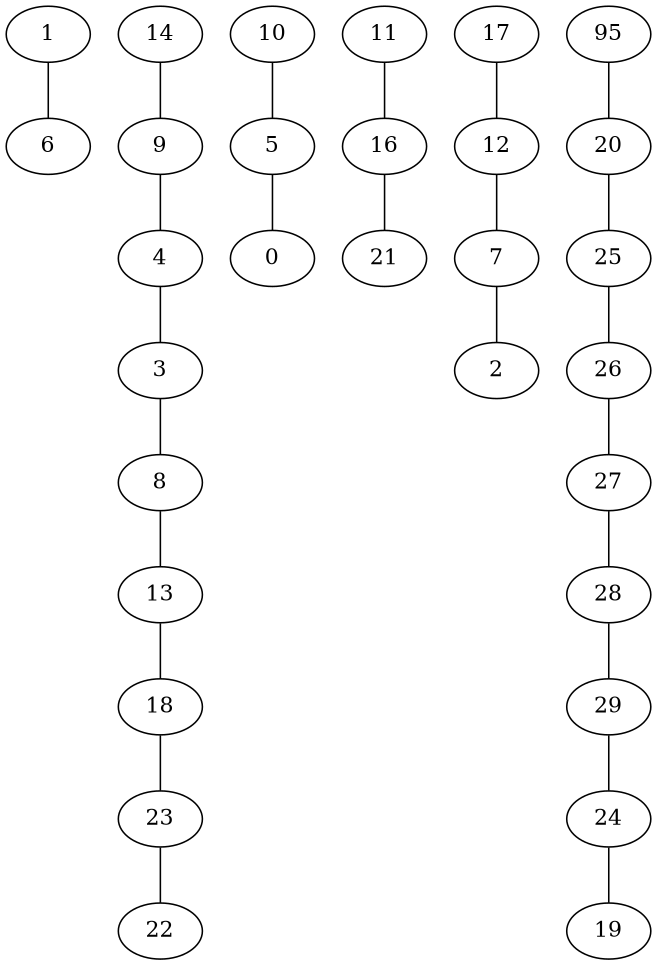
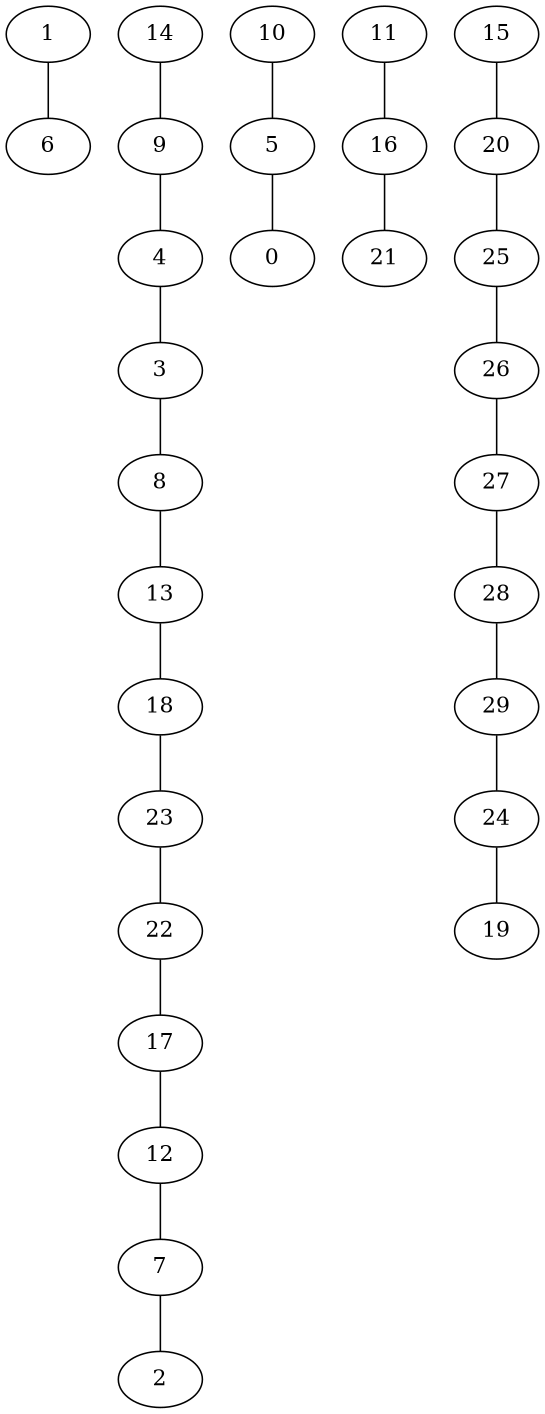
(609, 34) -> (497, 34)
none -> (160, 987)
